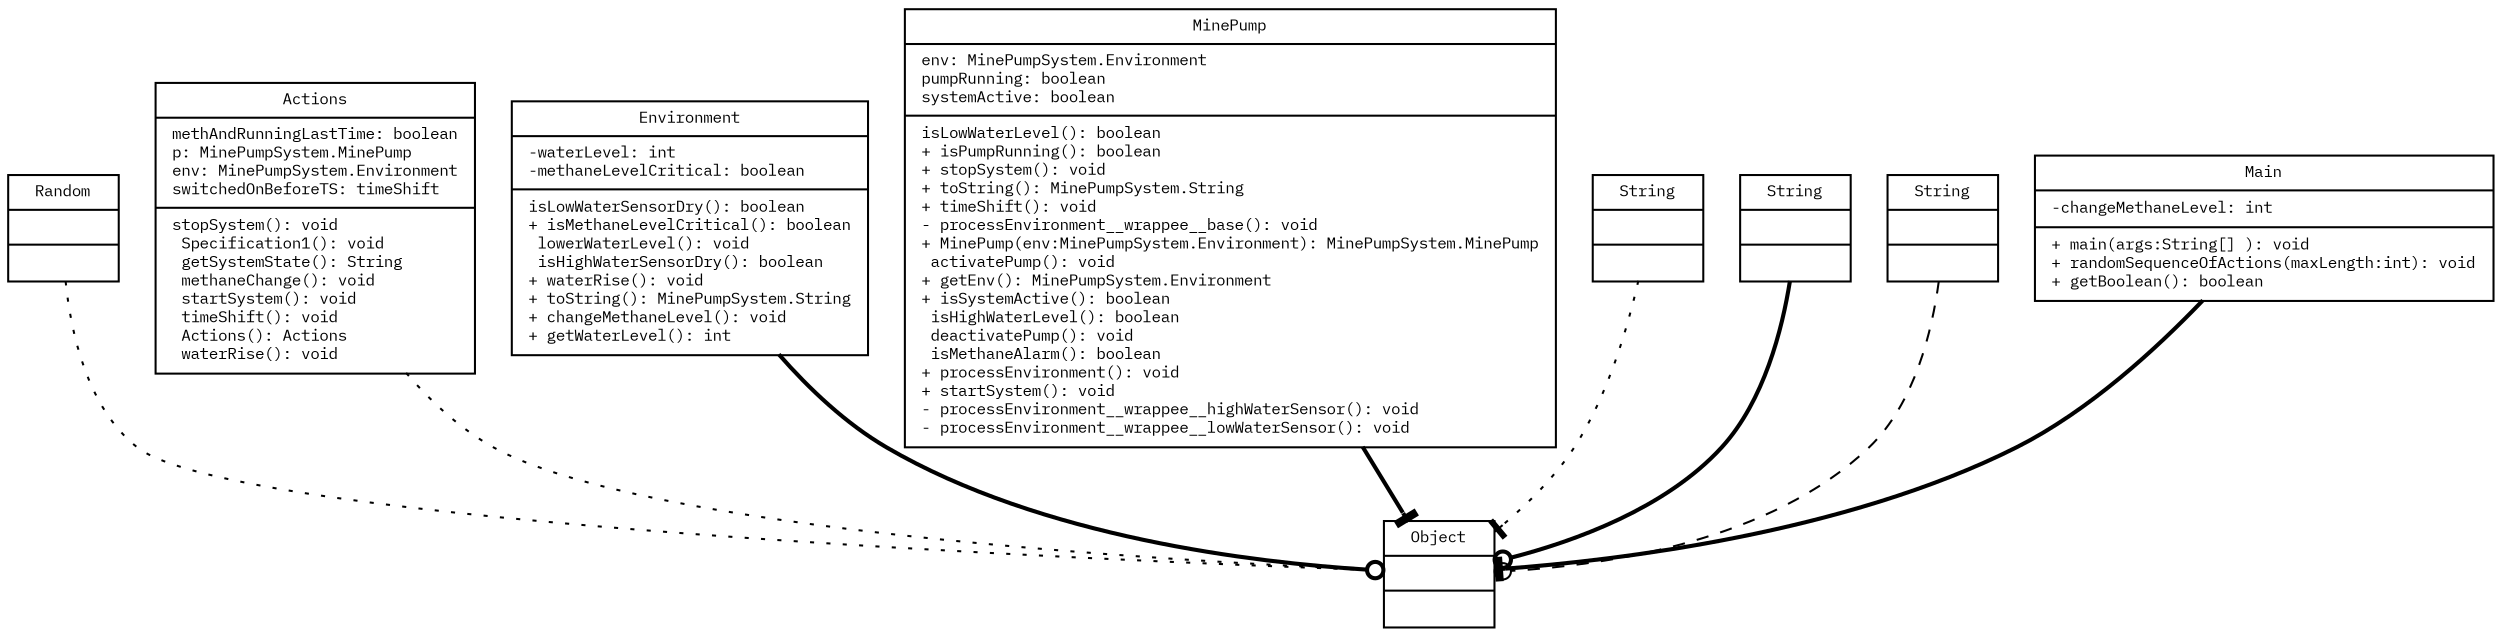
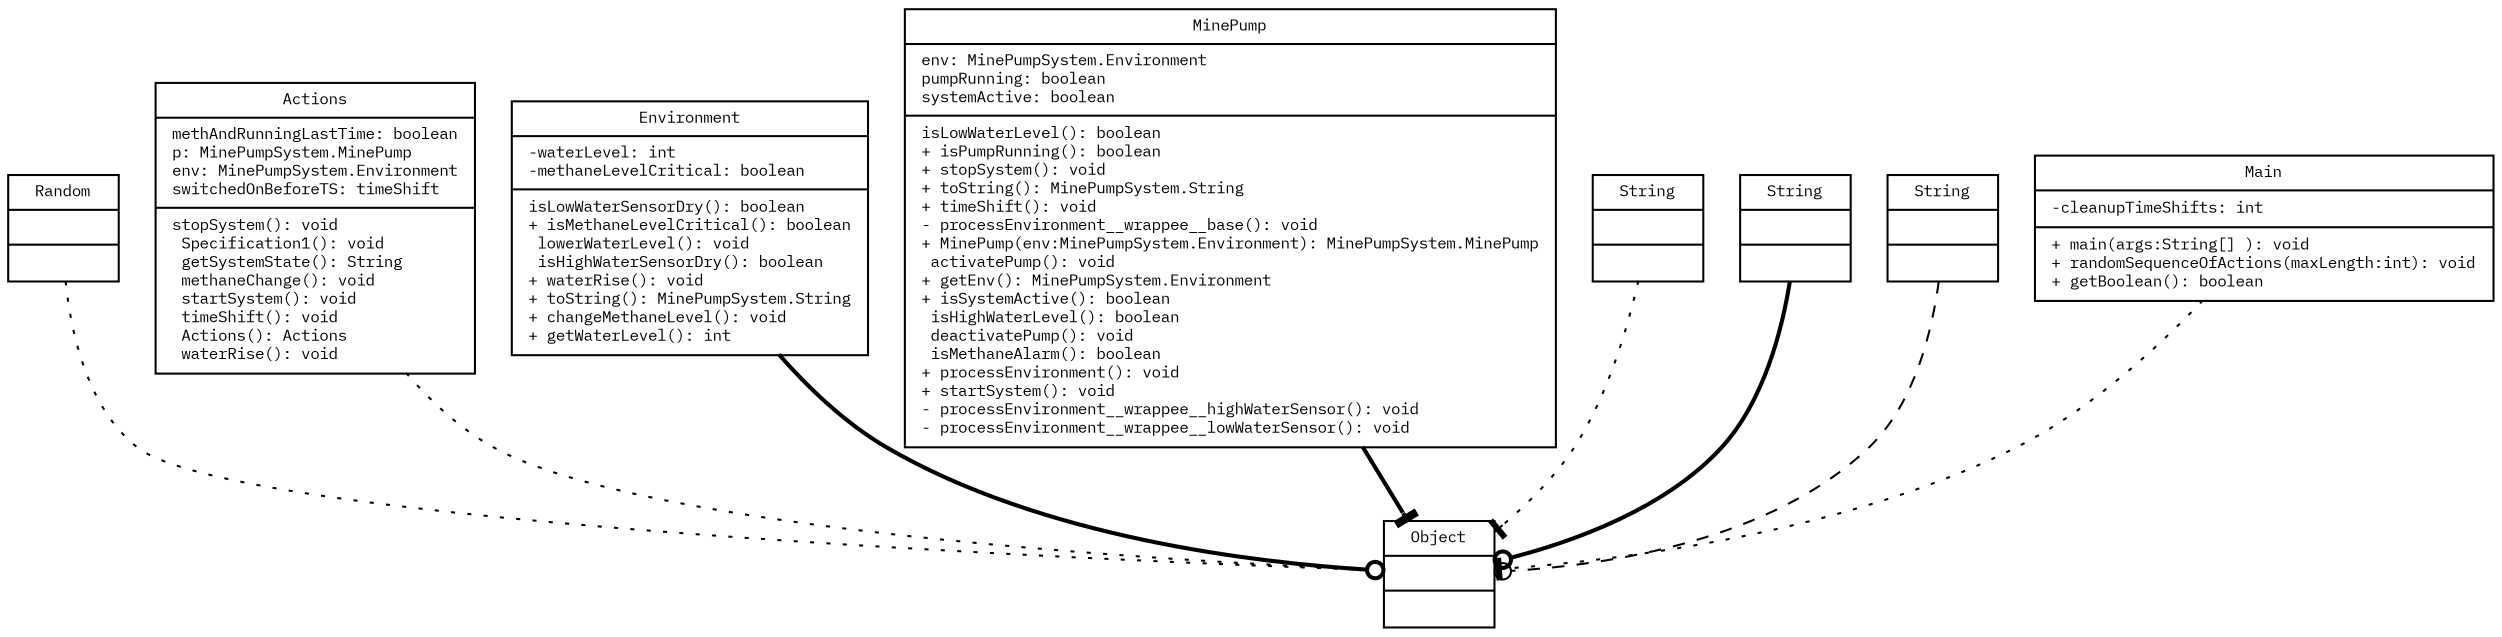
(2163, 208) -> (2158, 208)
(1882, 501) -> (1882, 501)
